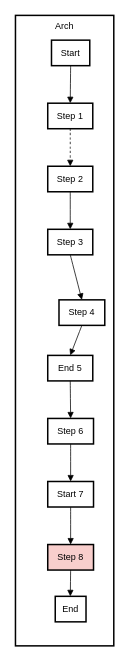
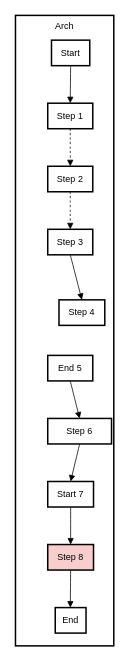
(70, 207) -> (70, 207)
(77, 337) -> none
(71, 431) -> (80, 431)
(71, 609) -> (71, 620)
